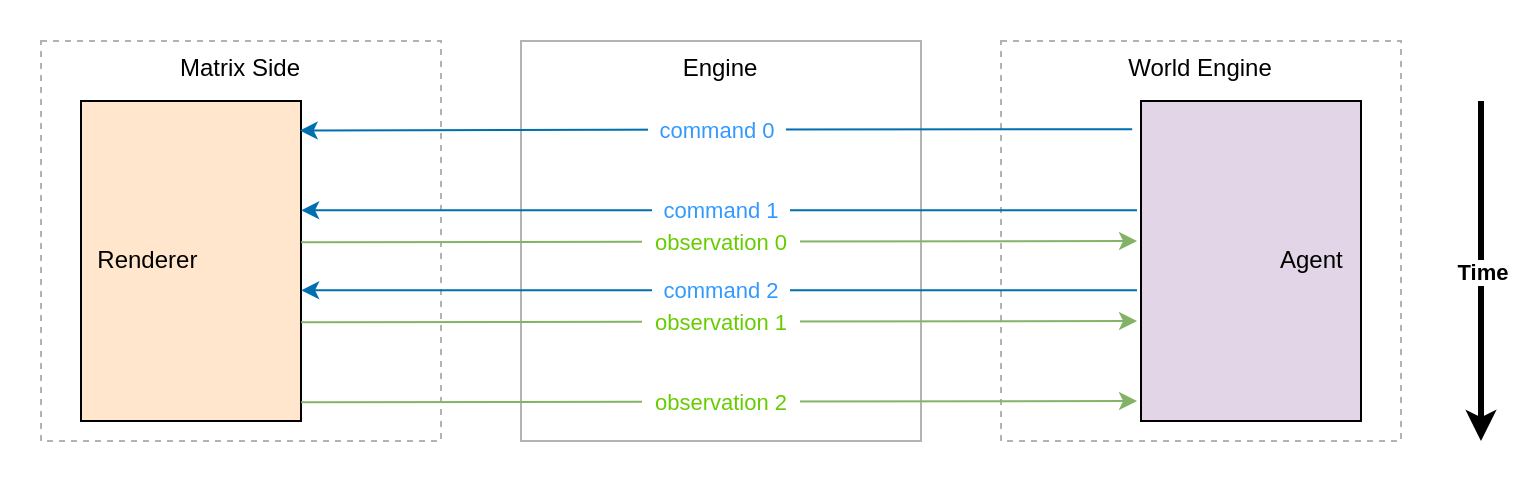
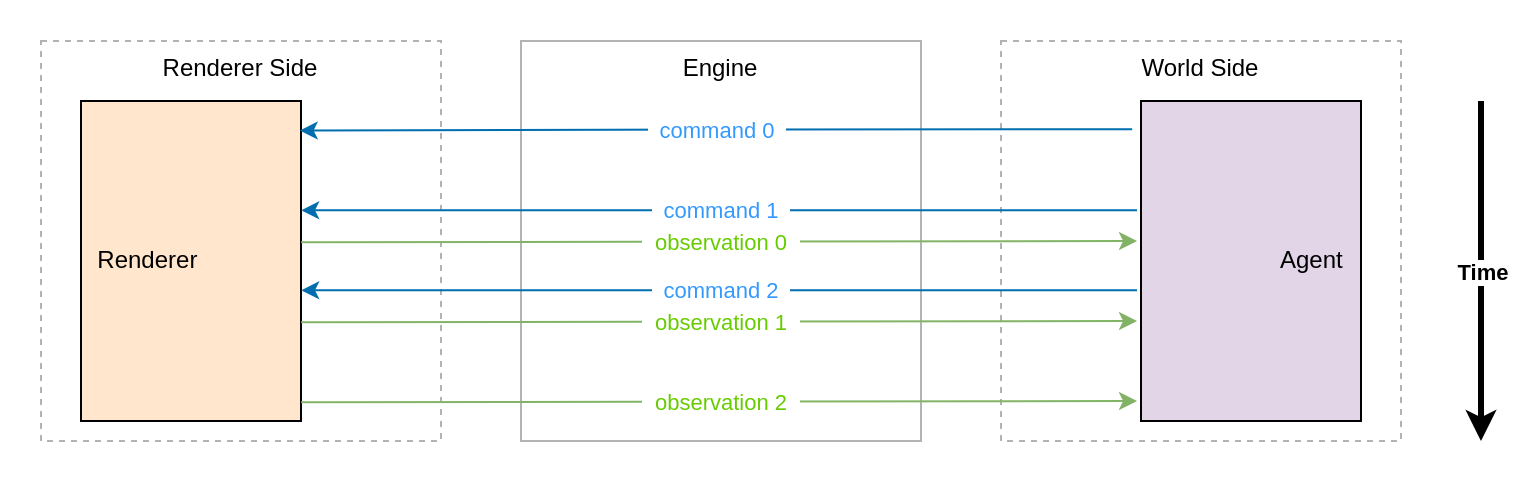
(241, 69) -> (241, 69)
(1201, 69) -> (1201, 69)
